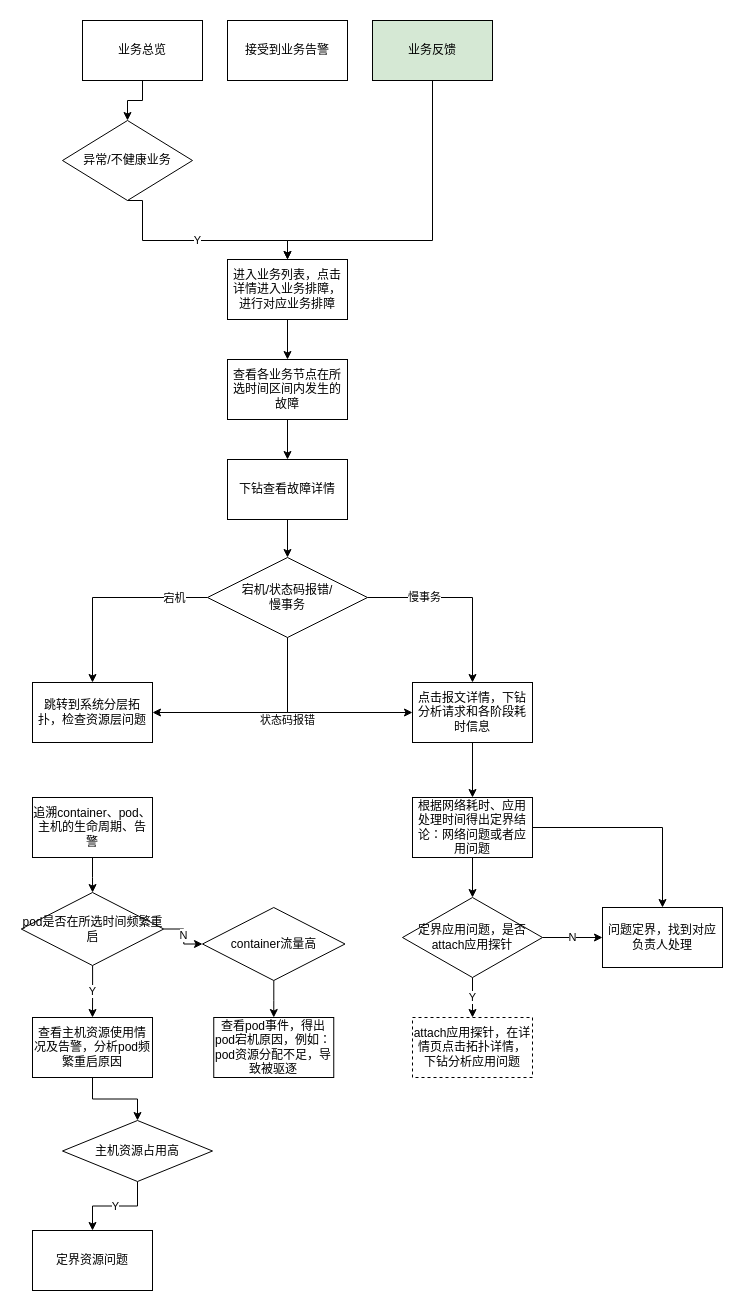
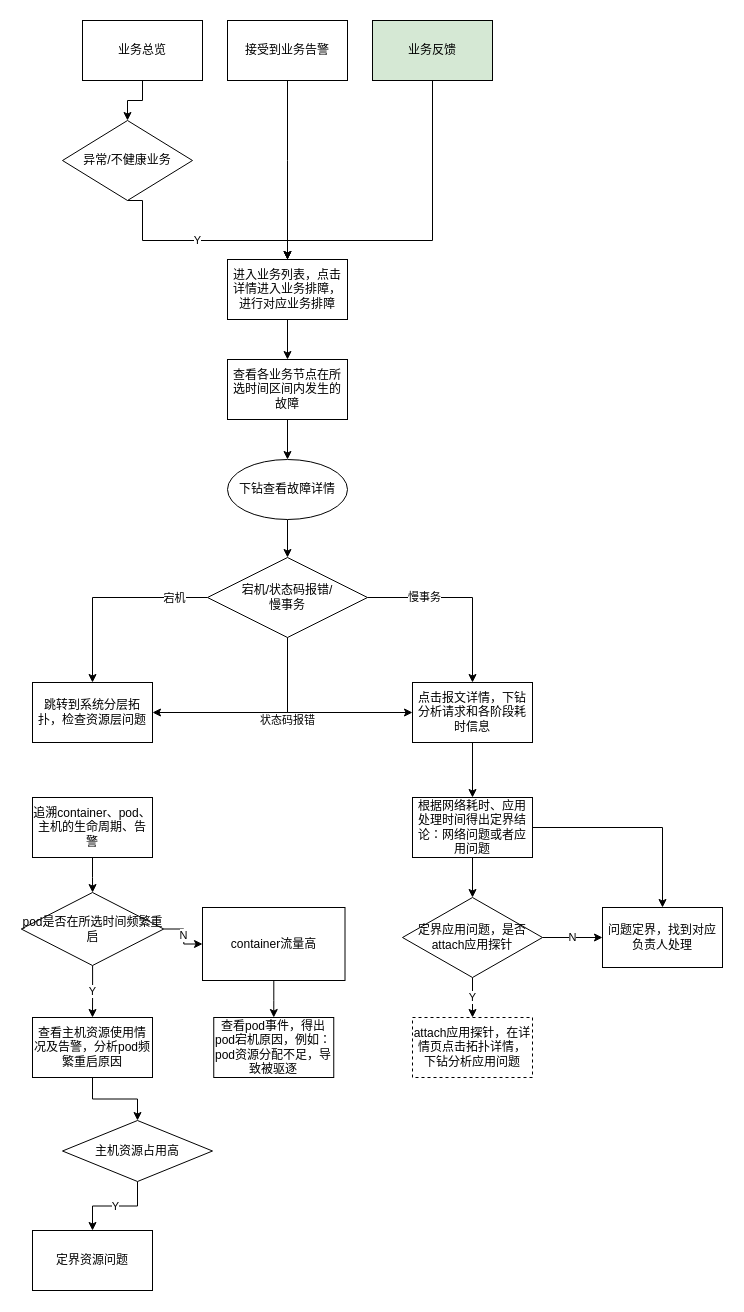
none -> (288, 159)
(288, 490) -> (288, 490)
(274, 944) -> (274, 944)
